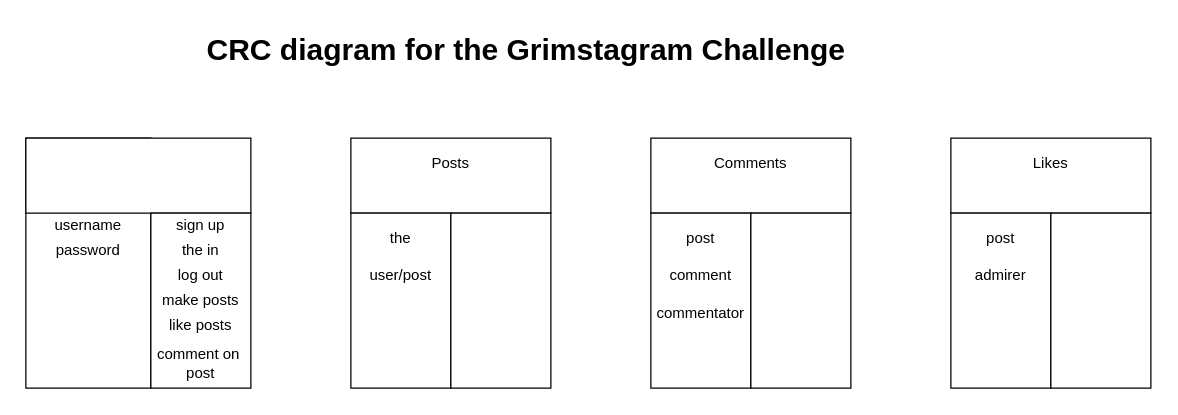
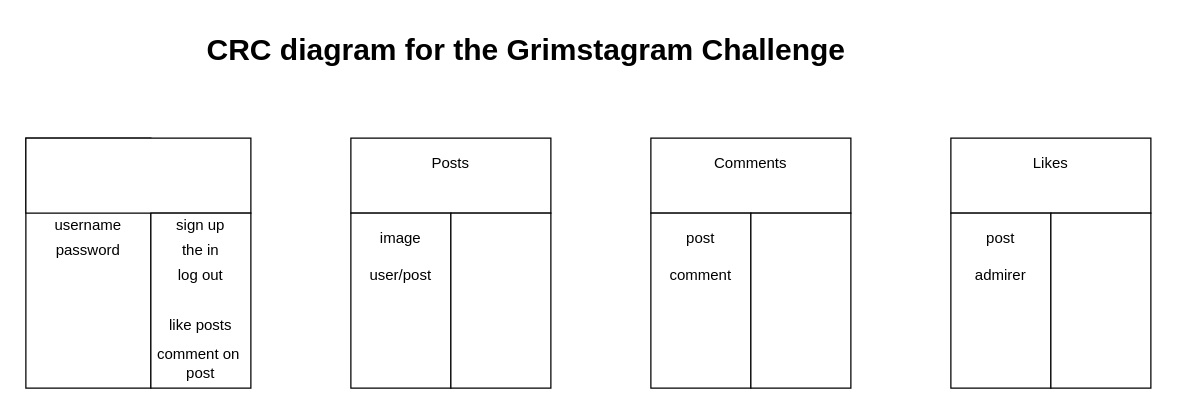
(401, 238) -> (401, 238)
(201, 301) -> none
(701, 313) -> none
